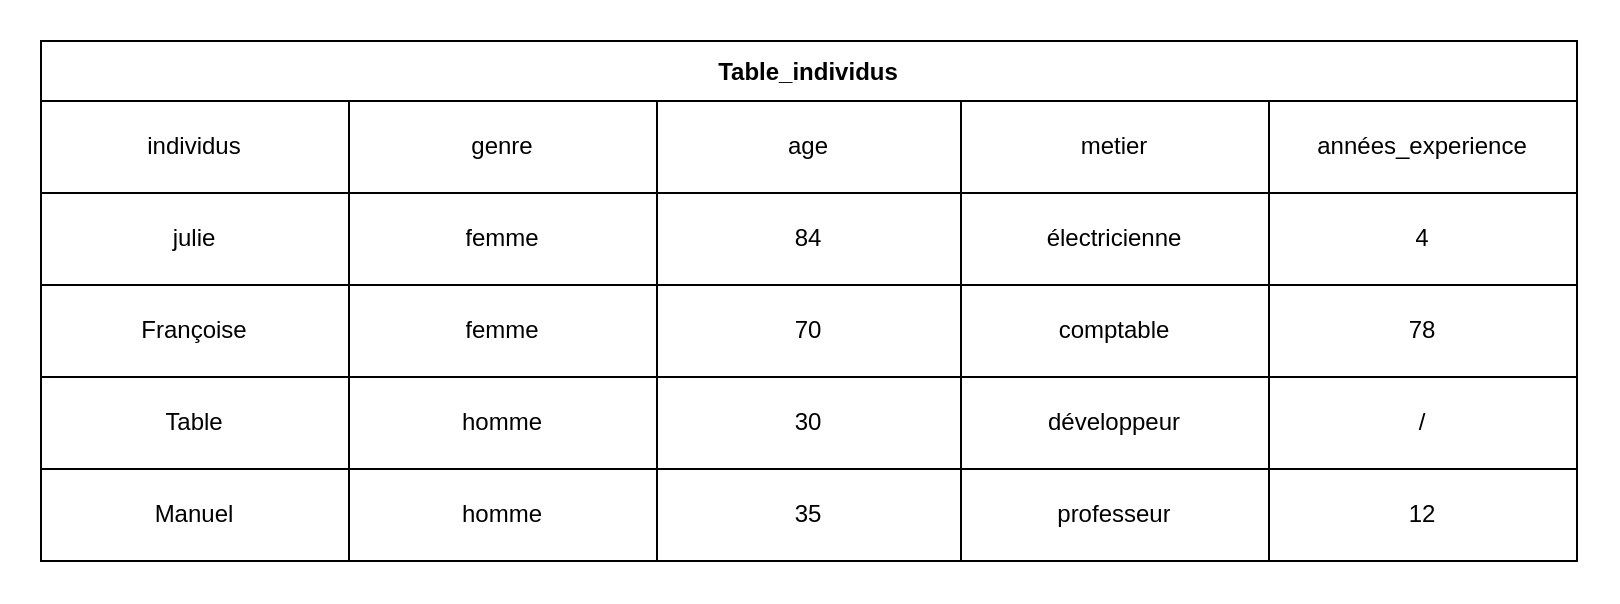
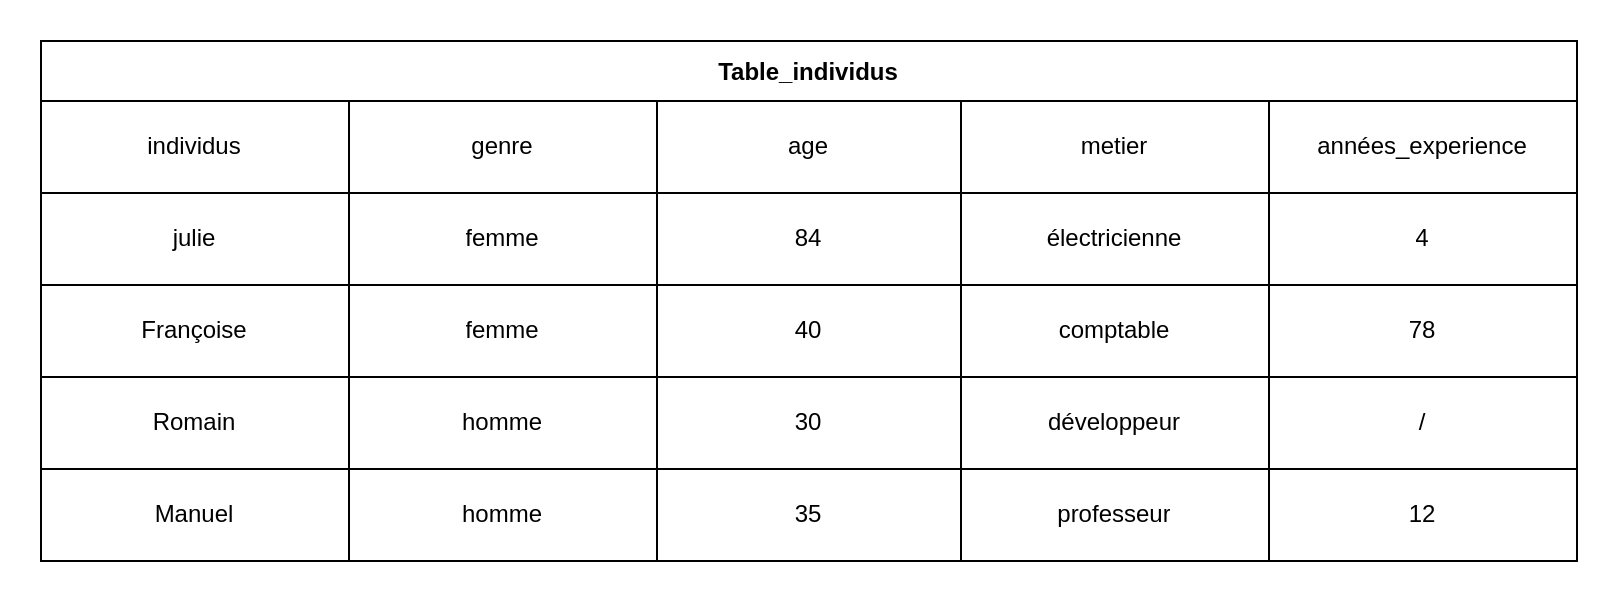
(809, 331) -> (809, 331)
(195, 423) -> (195, 423)
